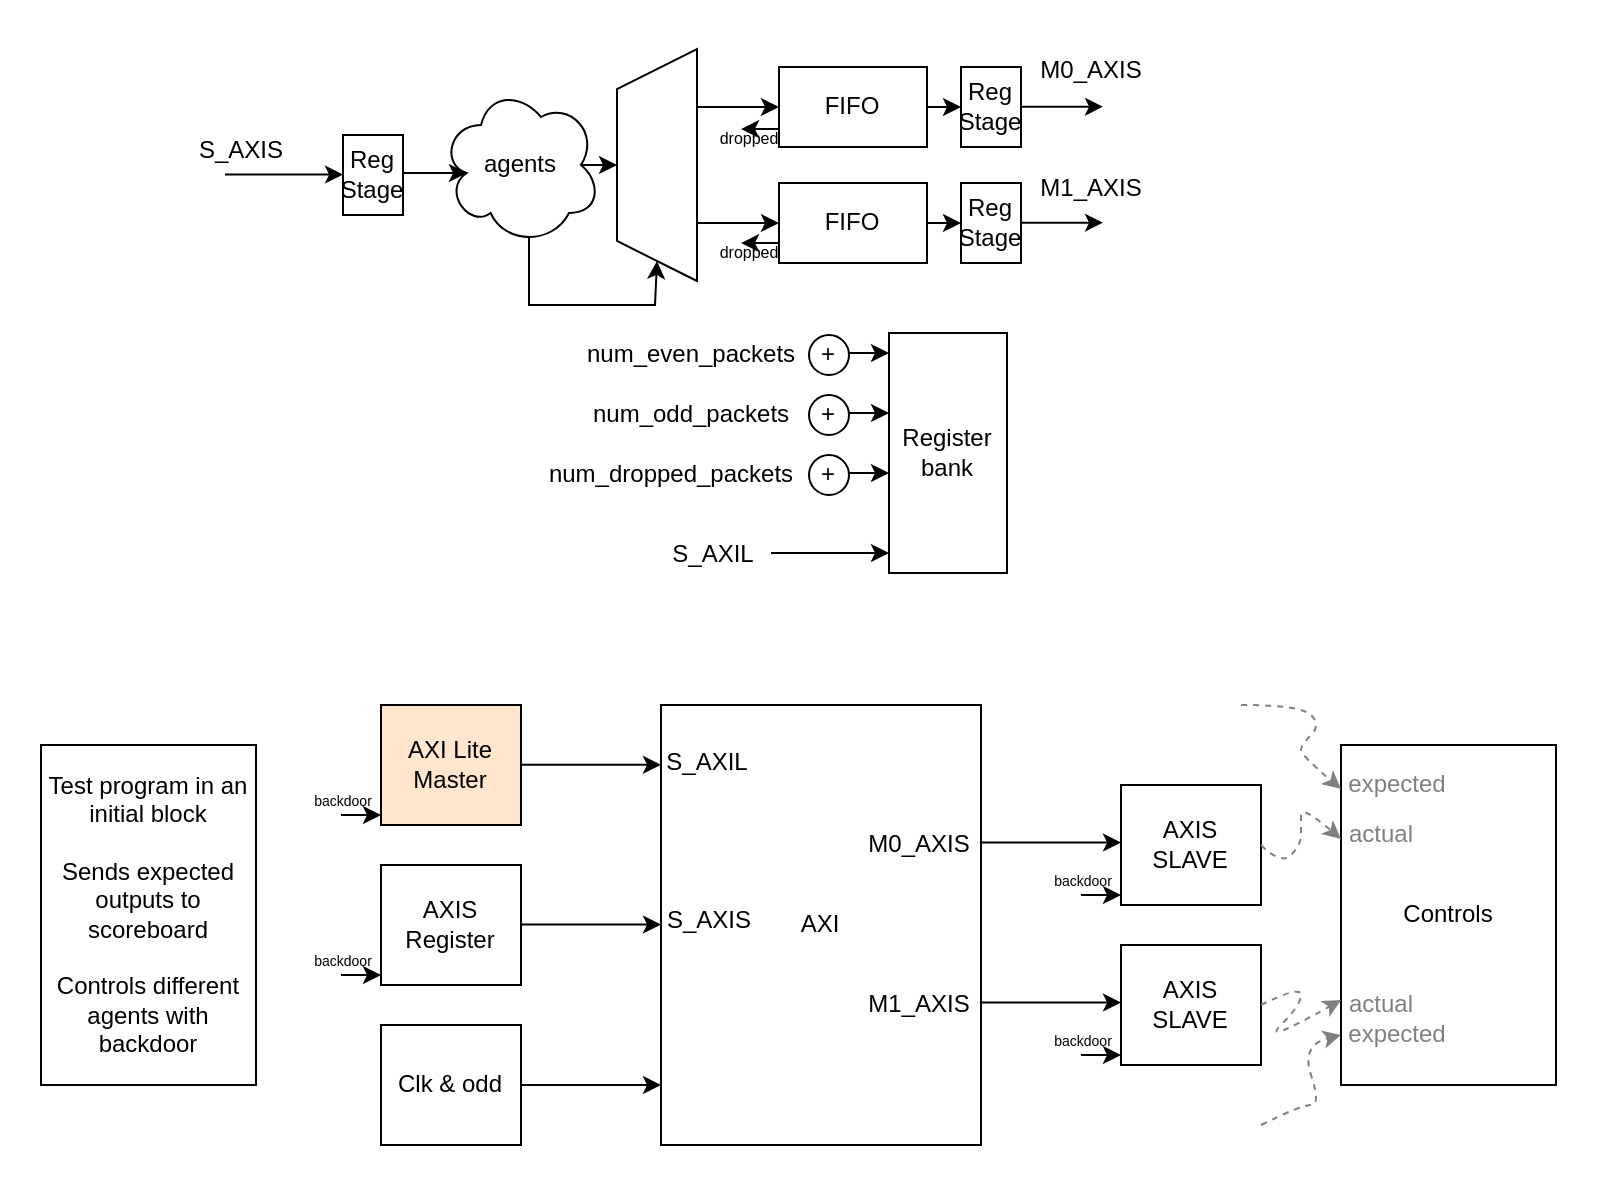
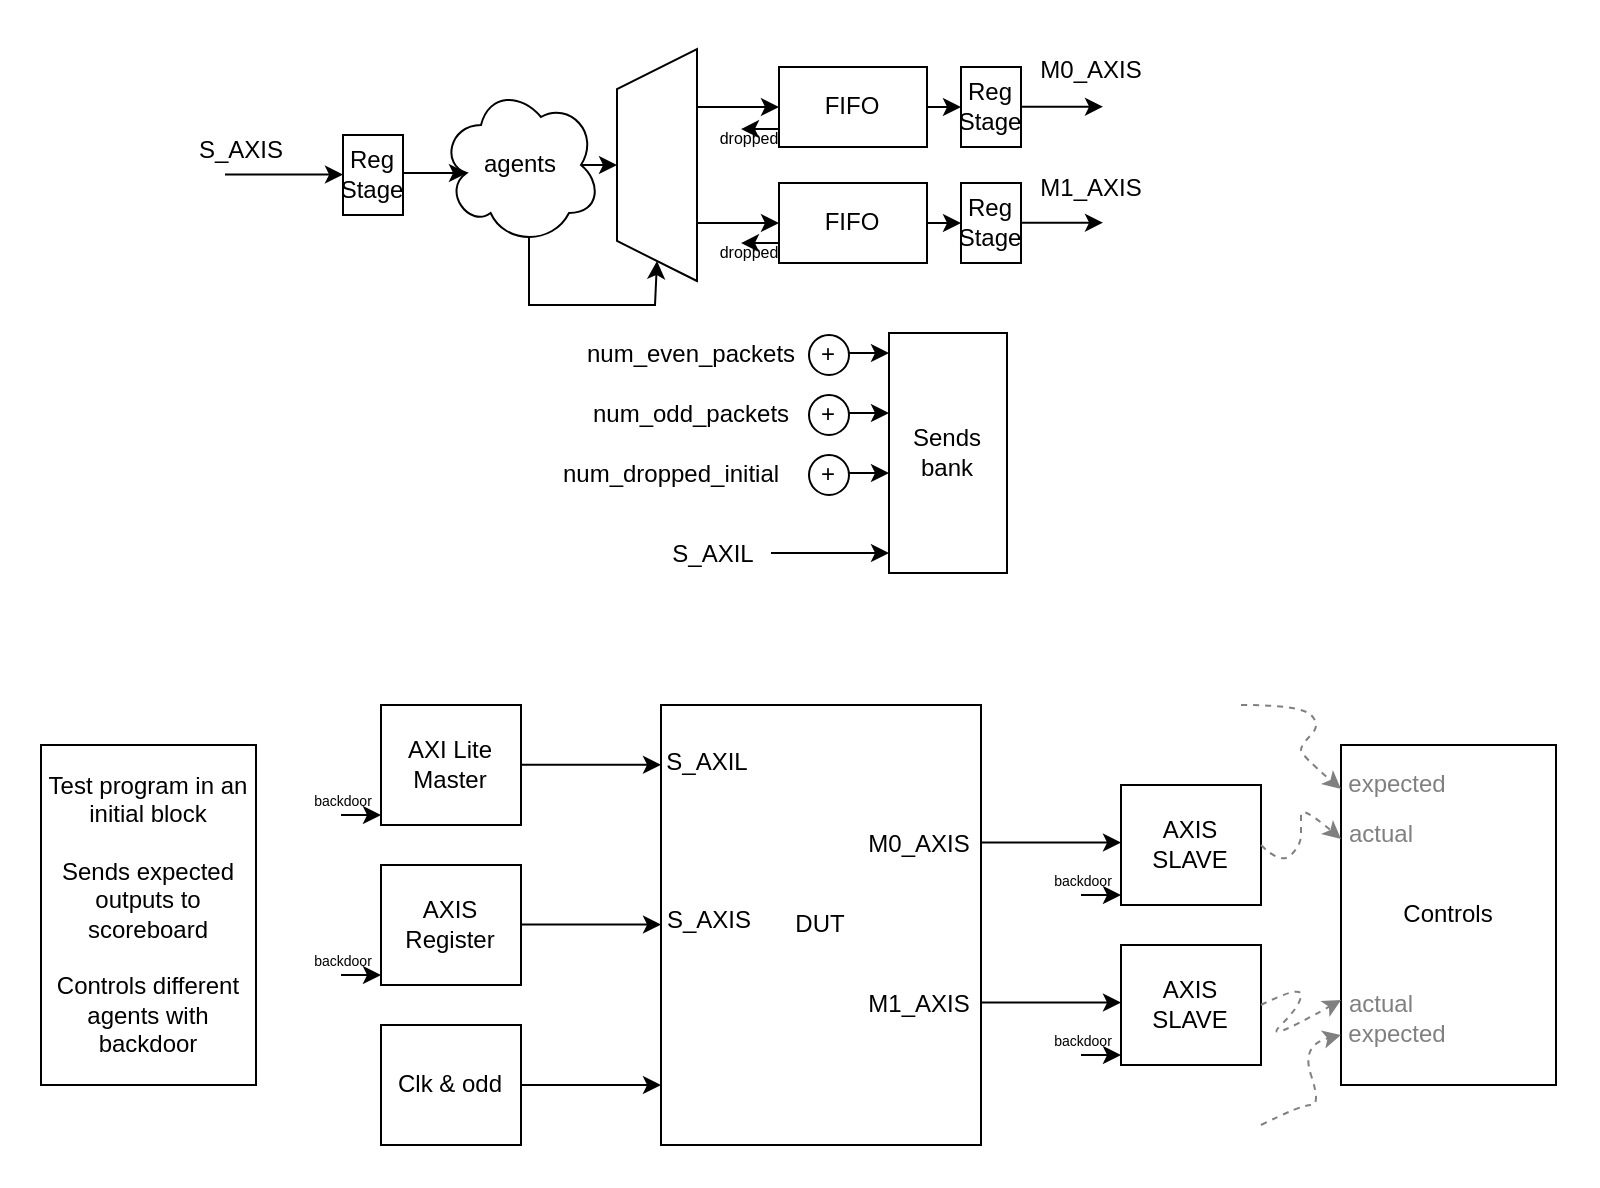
(948, 453) -> (948, 453)
(672, 475) -> (672, 475)
(451, 765) -> (451, 765)
(821, 925) -> (821, 925)
